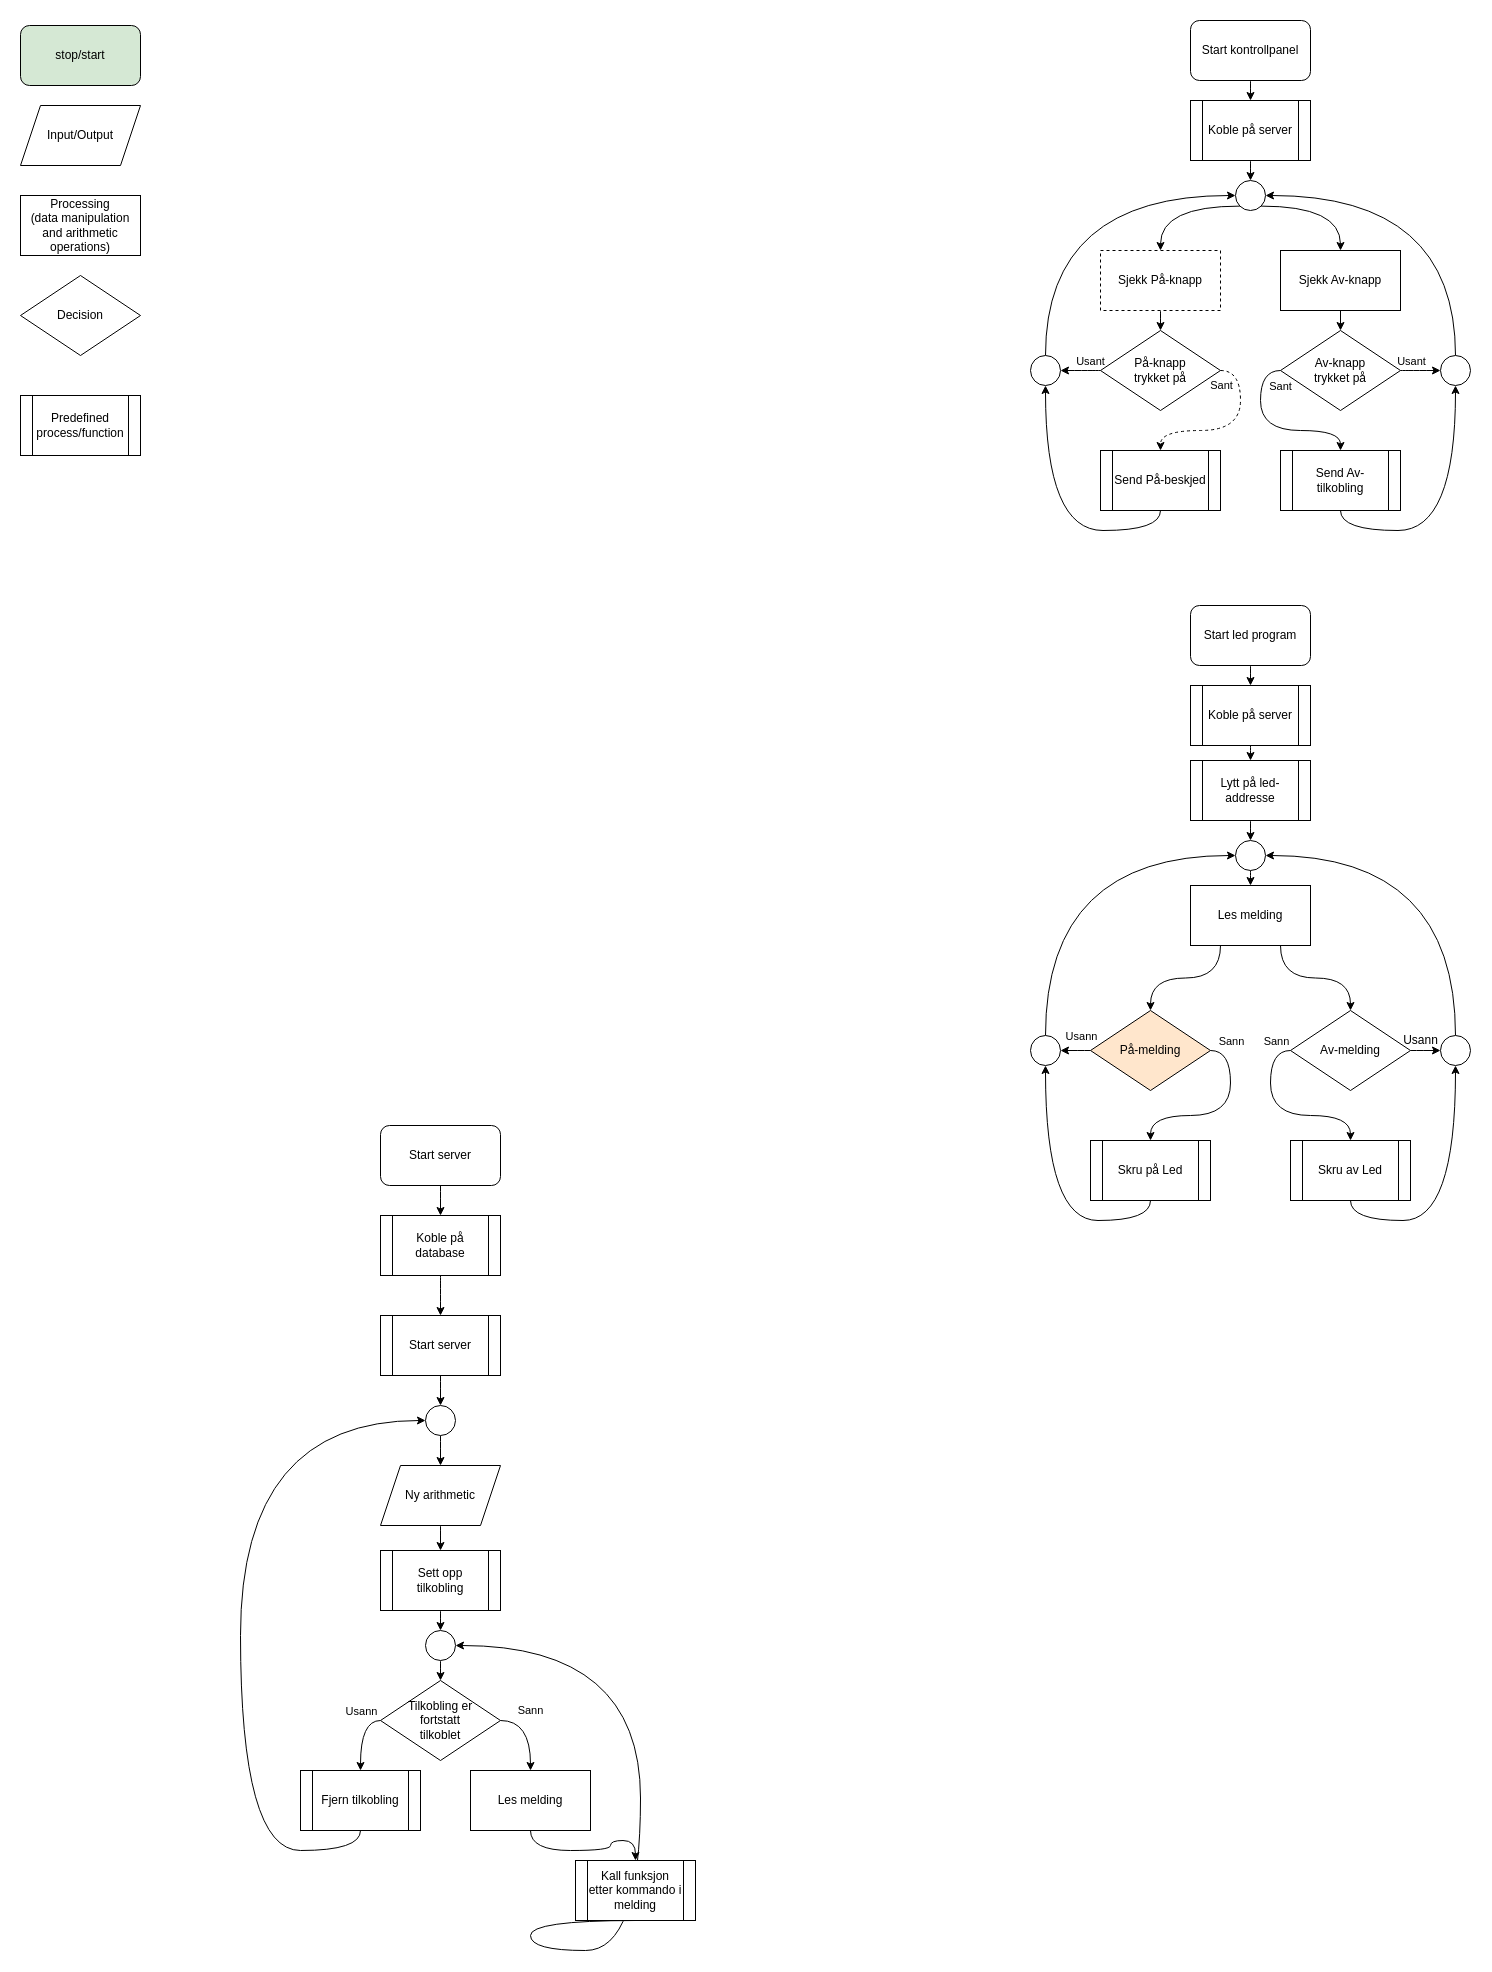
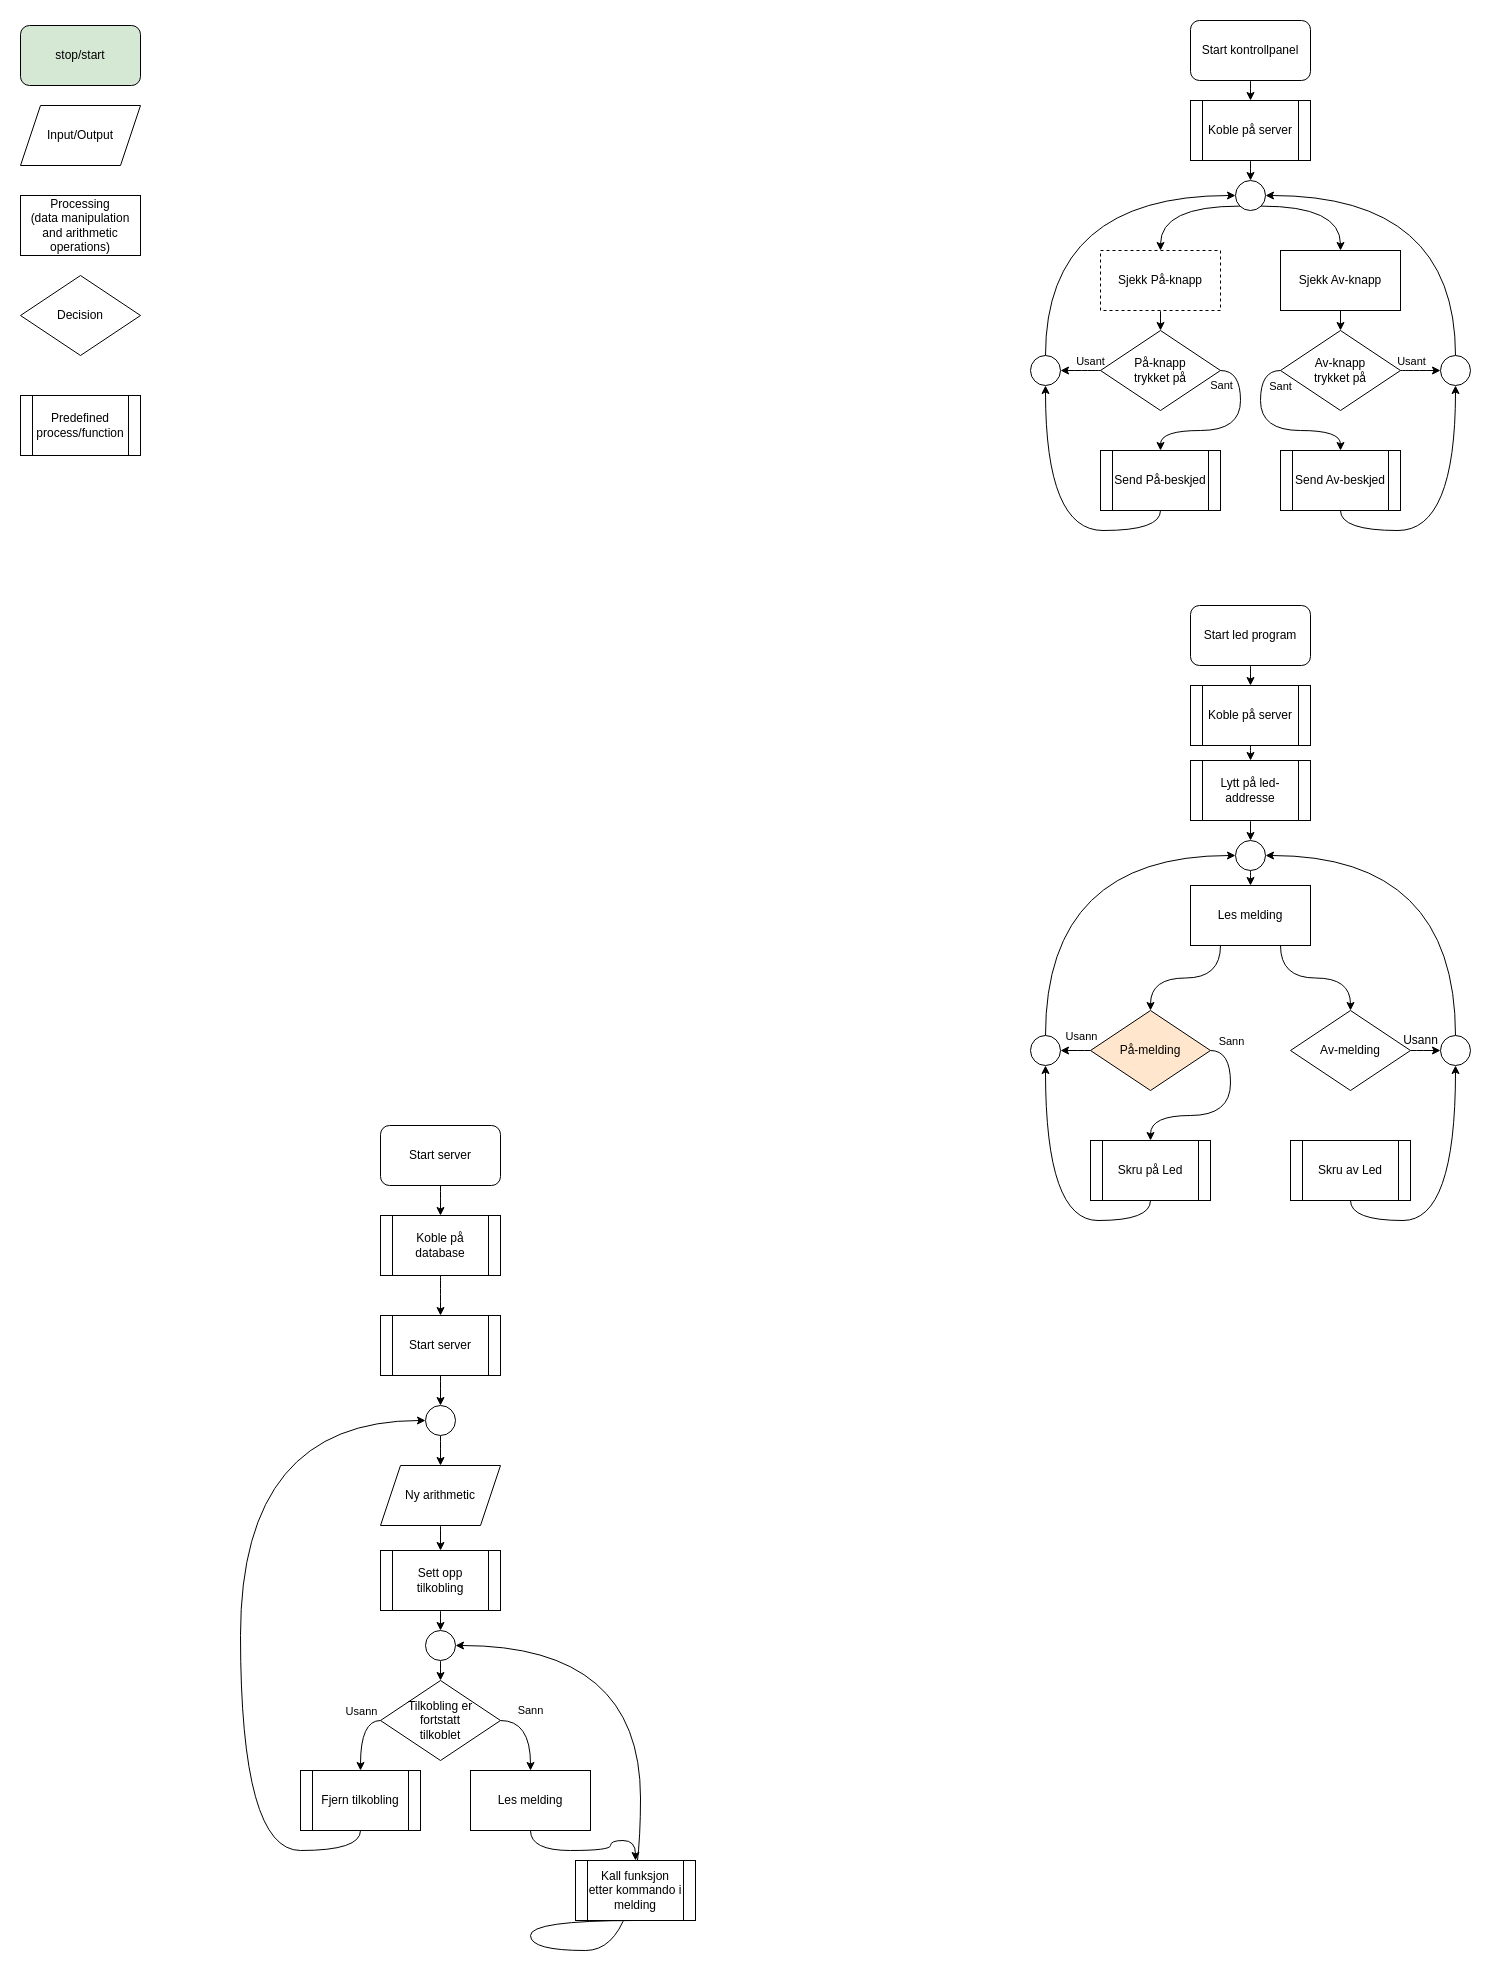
(1225, 426) -> (1225, 426)
(1341, 481) -> (1341, 481)
(1284, 1110) -> none
